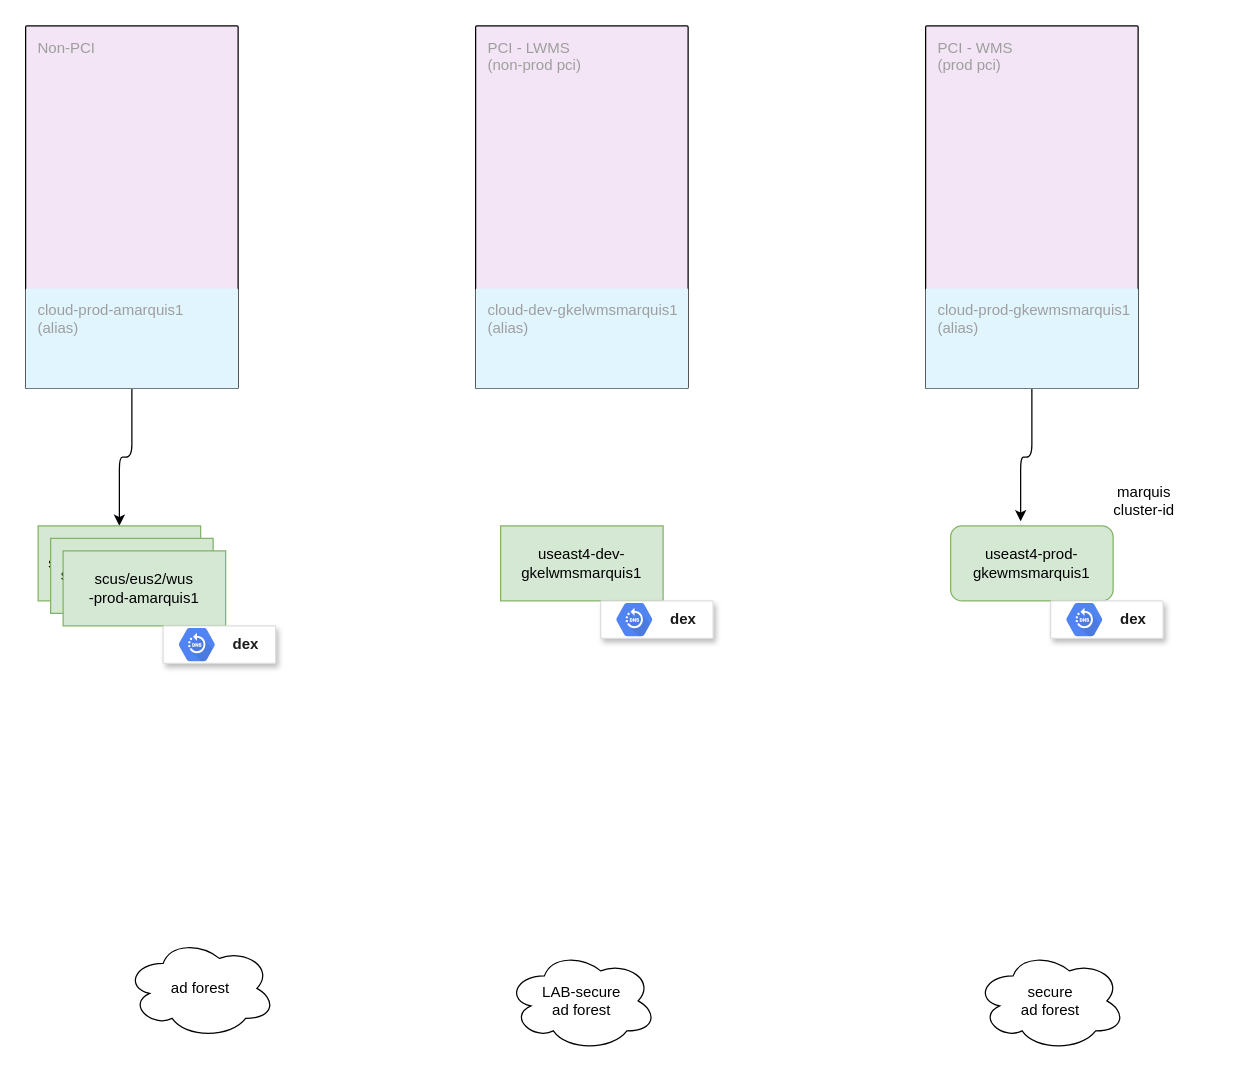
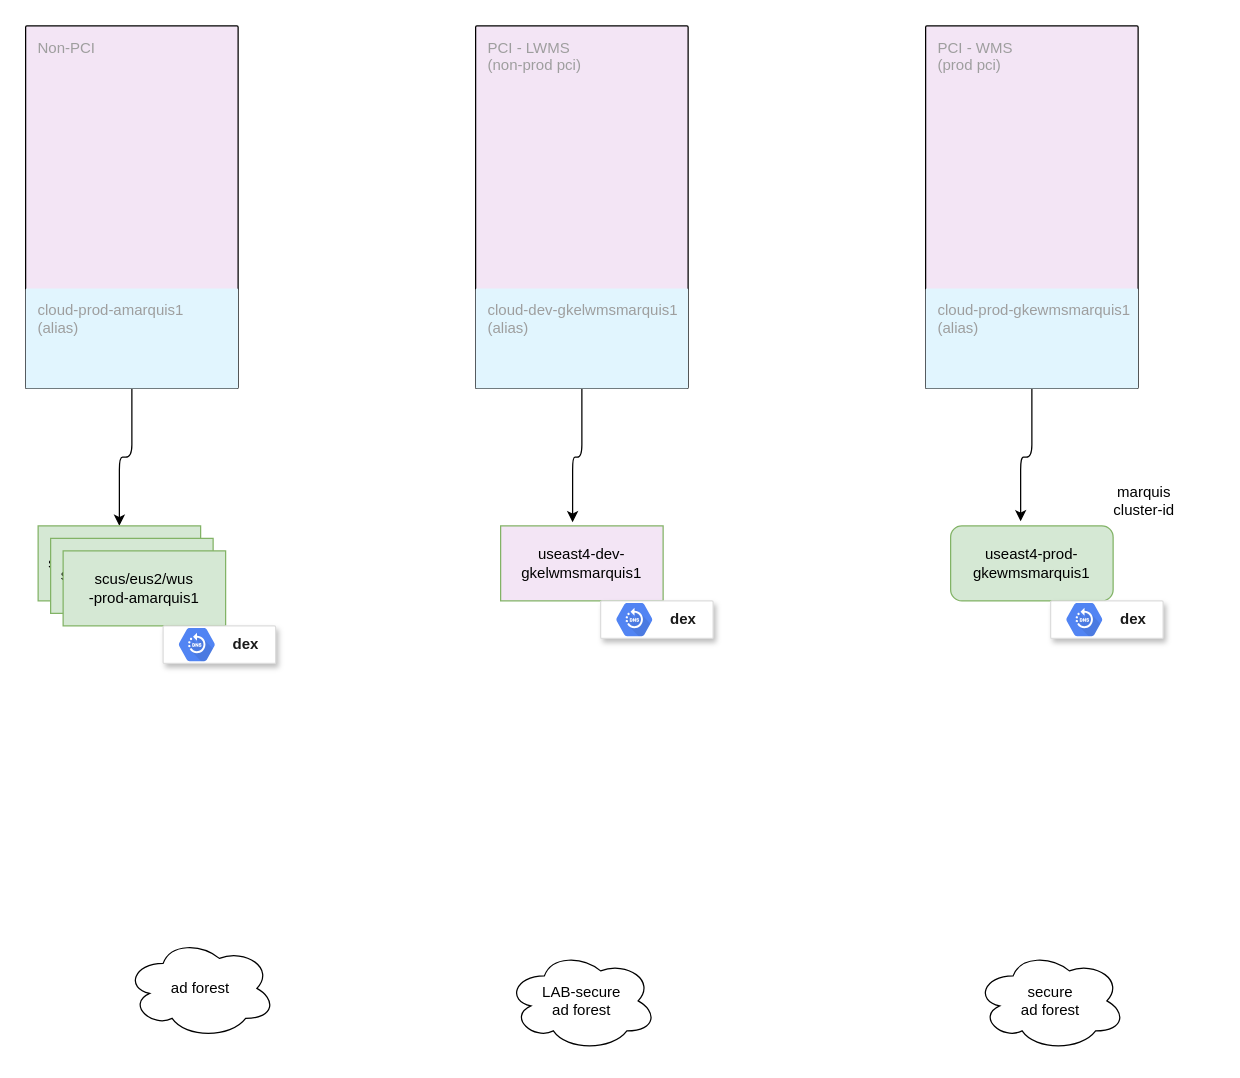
none -> (581, 454)
(582, 563) -> (582, 563)
